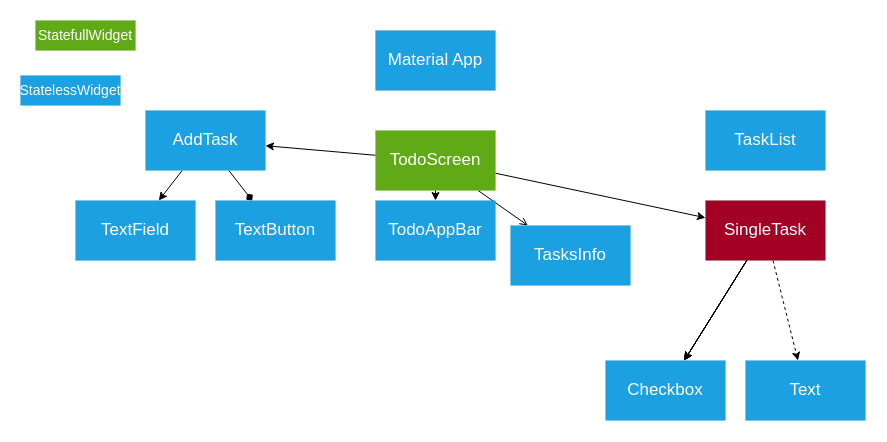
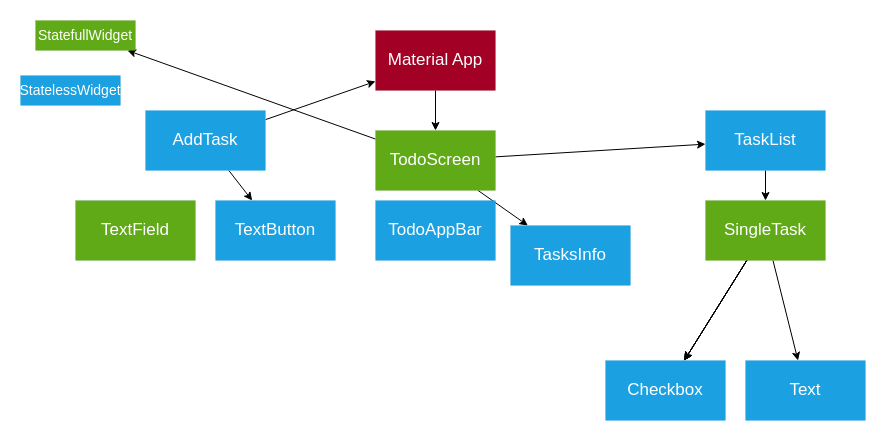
(436, 61) -> (436, 61)
none -> (436, 107)
(324, 151) -> (255, 96)
none -> (766, 182)
(173, 183) -> (317, 102)
(436, 192) -> none
(247, 194) -> (247, 194)
(597, 195) -> (597, 151)
(523, 222) -> (521, 221)
(136, 231) -> (136, 231)
(436, 231) -> (436, 231)
(766, 231) -> (766, 231)
(785, 307) -> (785, 307)
